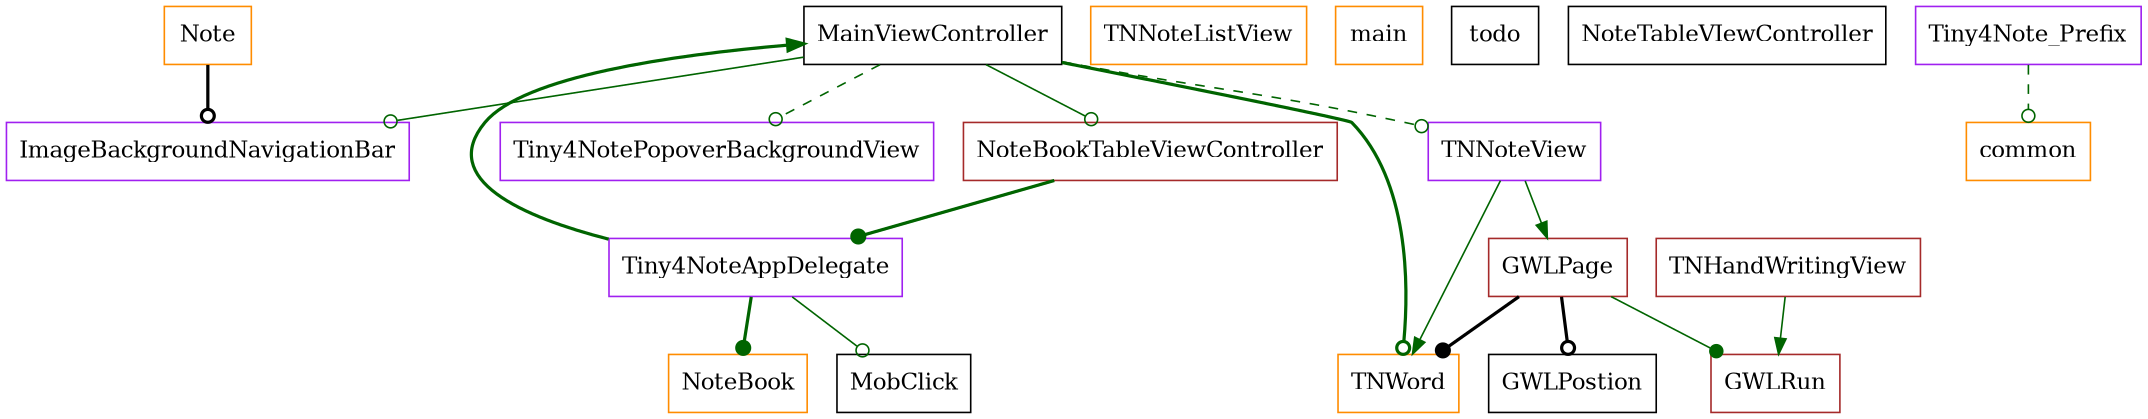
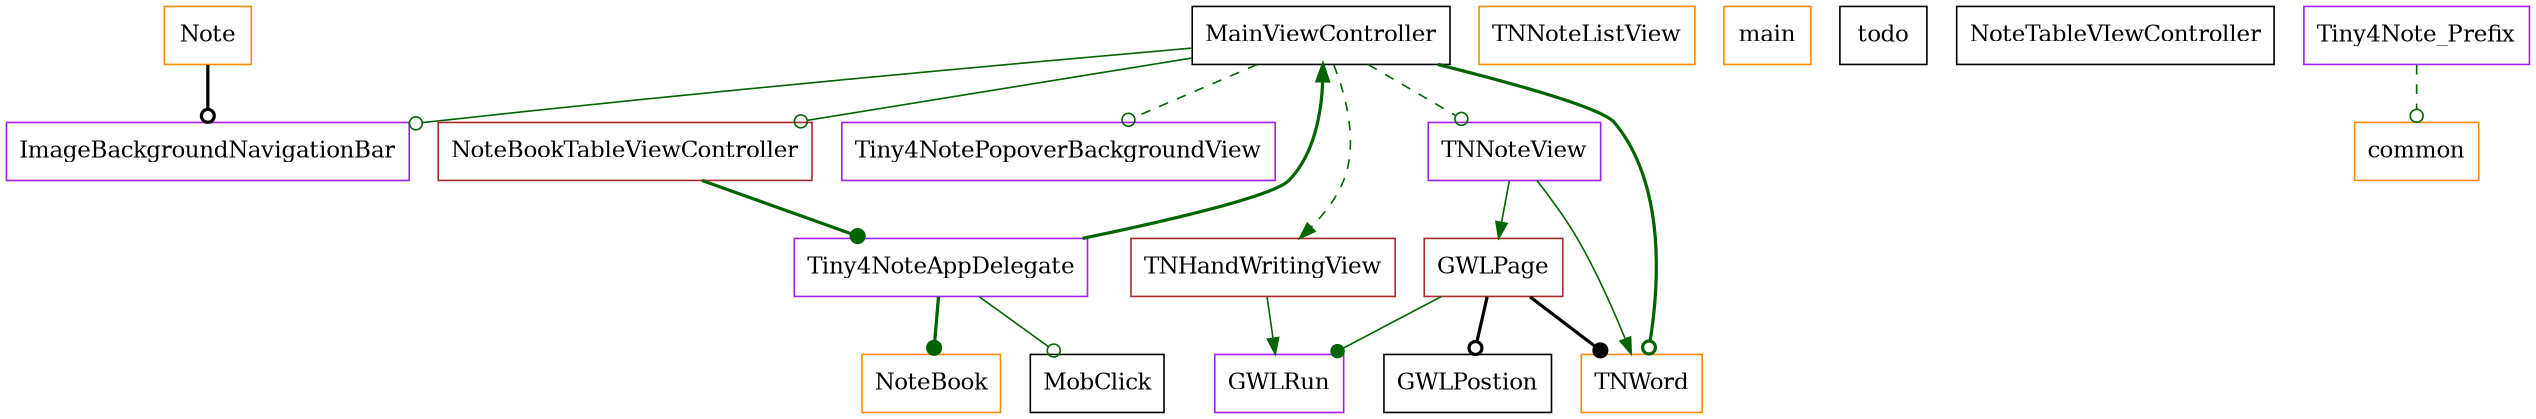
none -> (1350, 150)
(1775, 383) -> (1279, 383)
